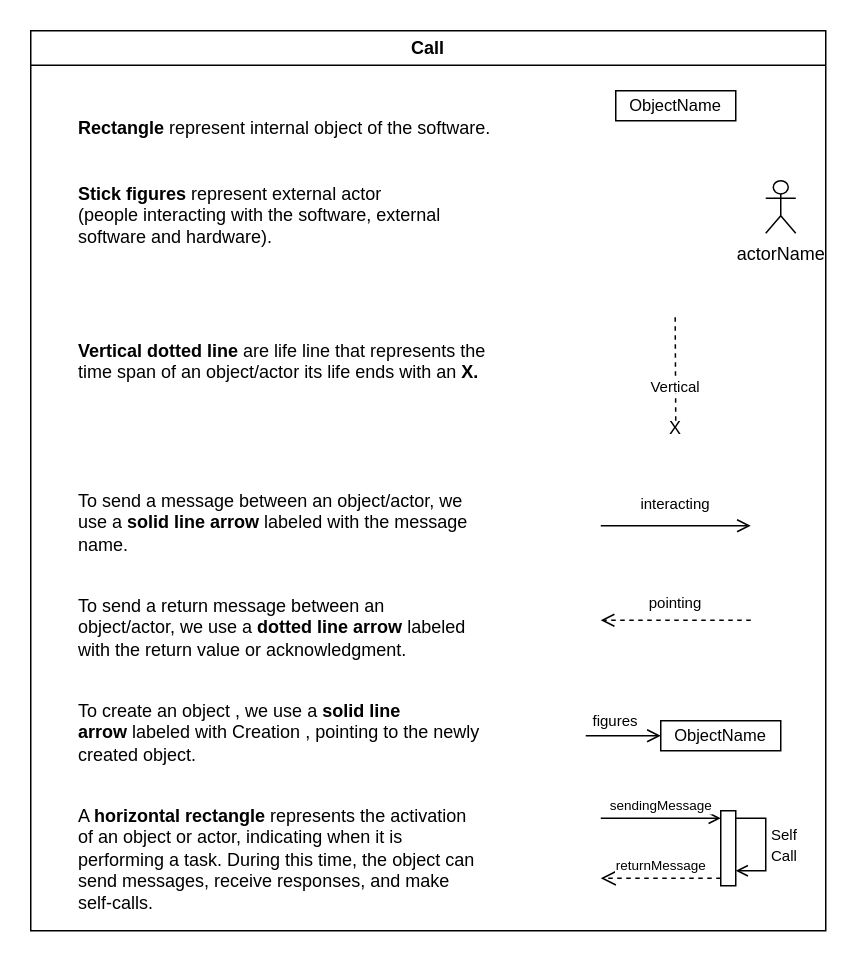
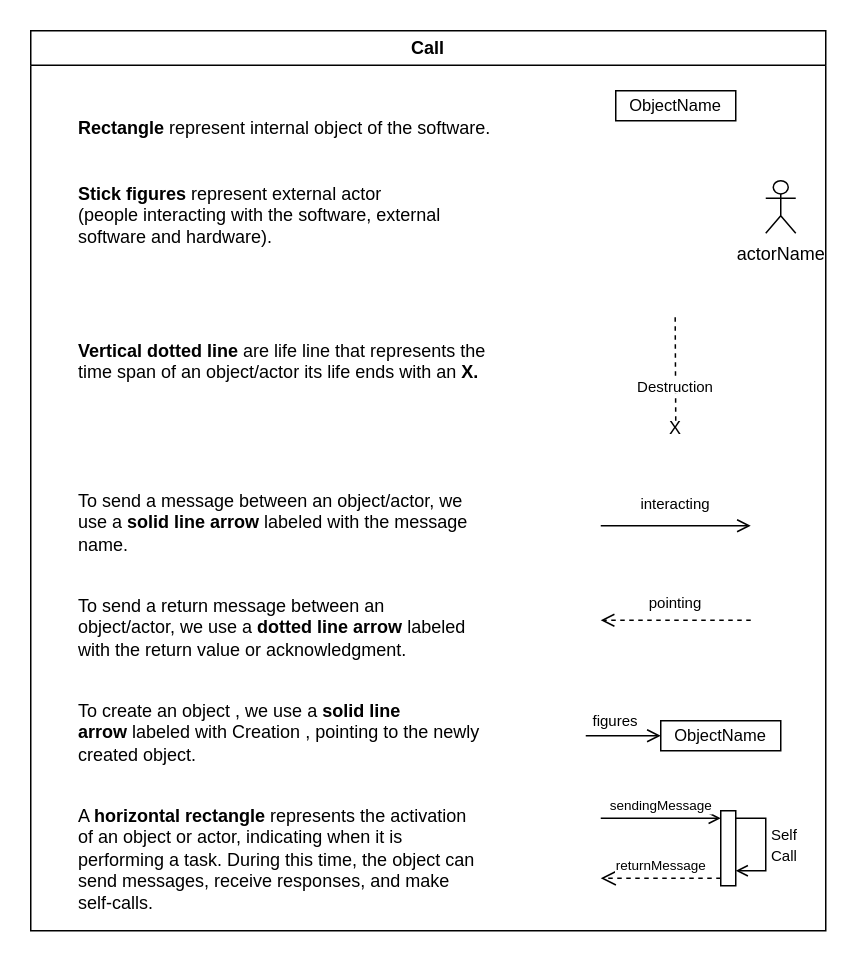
(676, 386) -> (676, 386)
